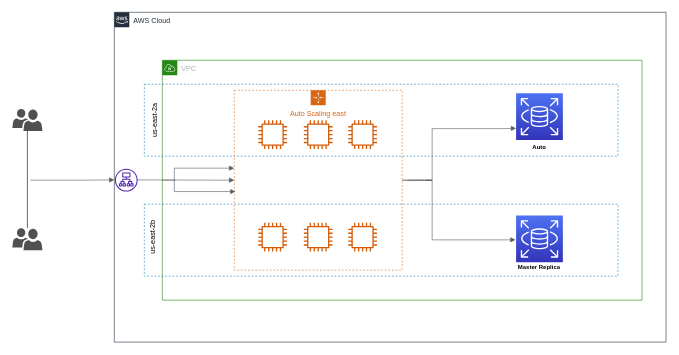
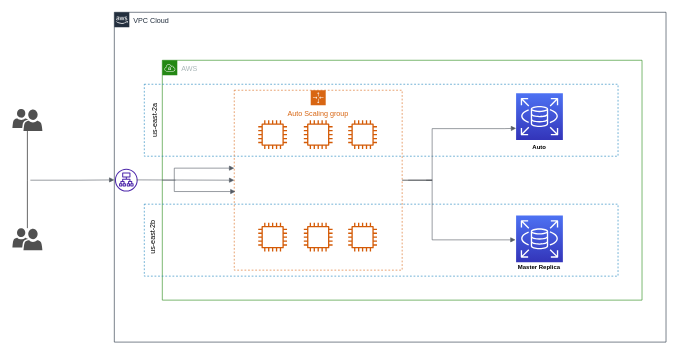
(150, 21) -> (150, 21)
(188, 69) -> (188, 69)
(318, 114) -> (318, 114)
